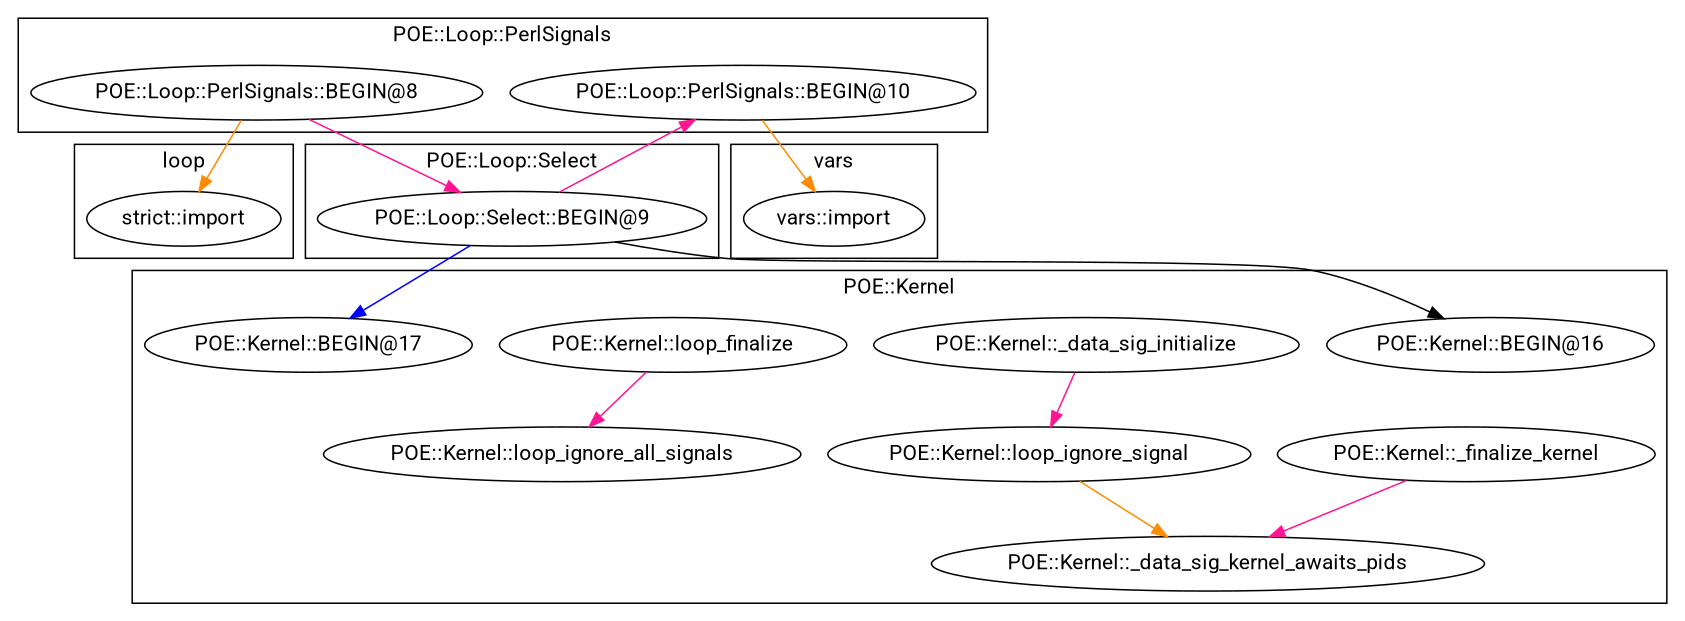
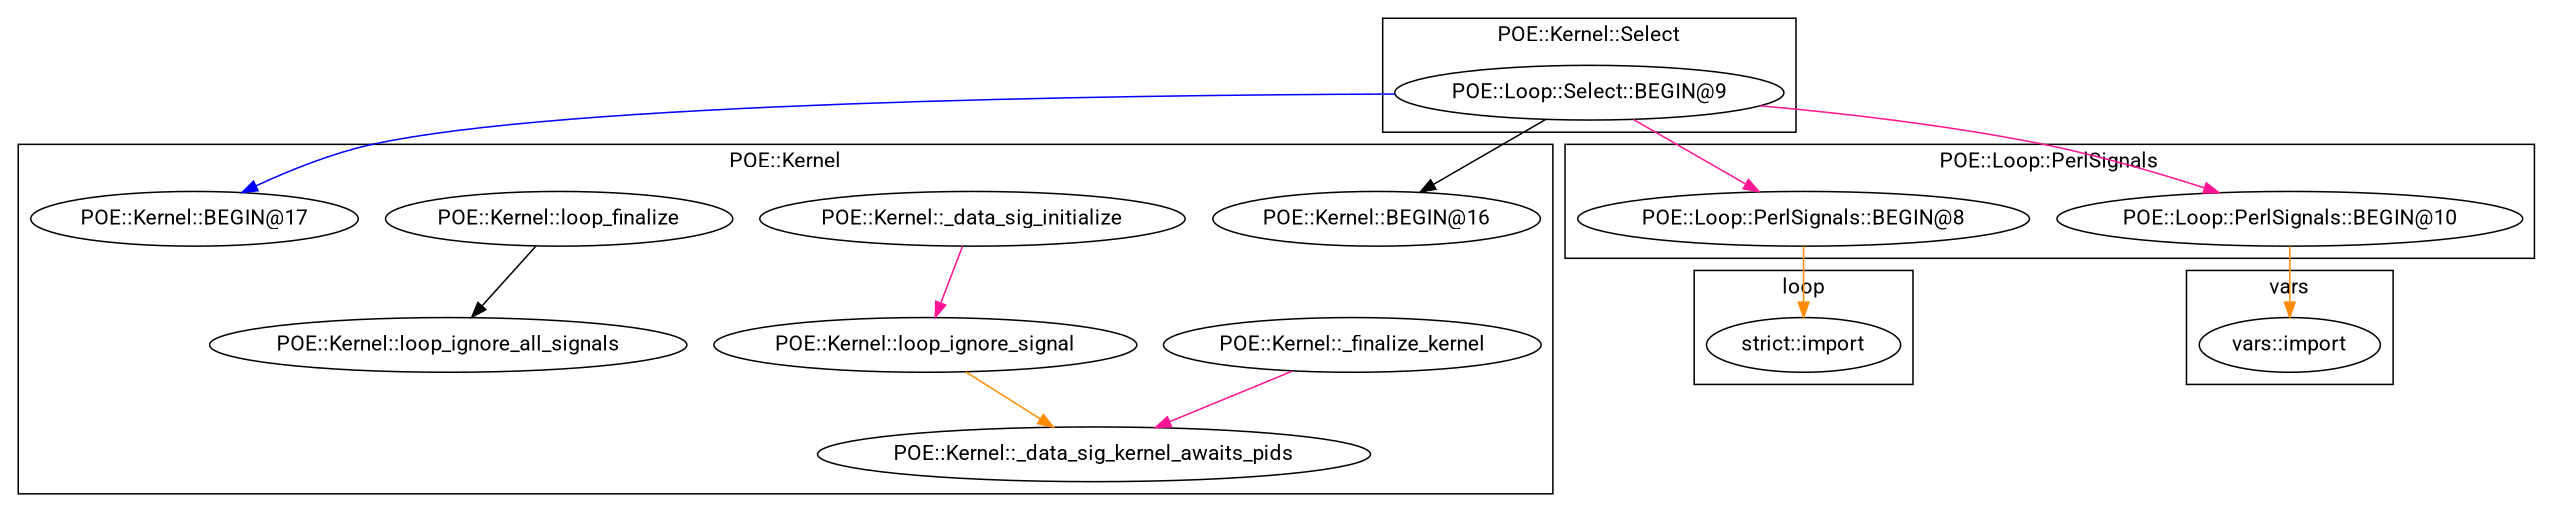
(381, 154) -> (1695, 155)
(512, 162) -> (1589, 36)
(623, 394) -> (509, 276)
